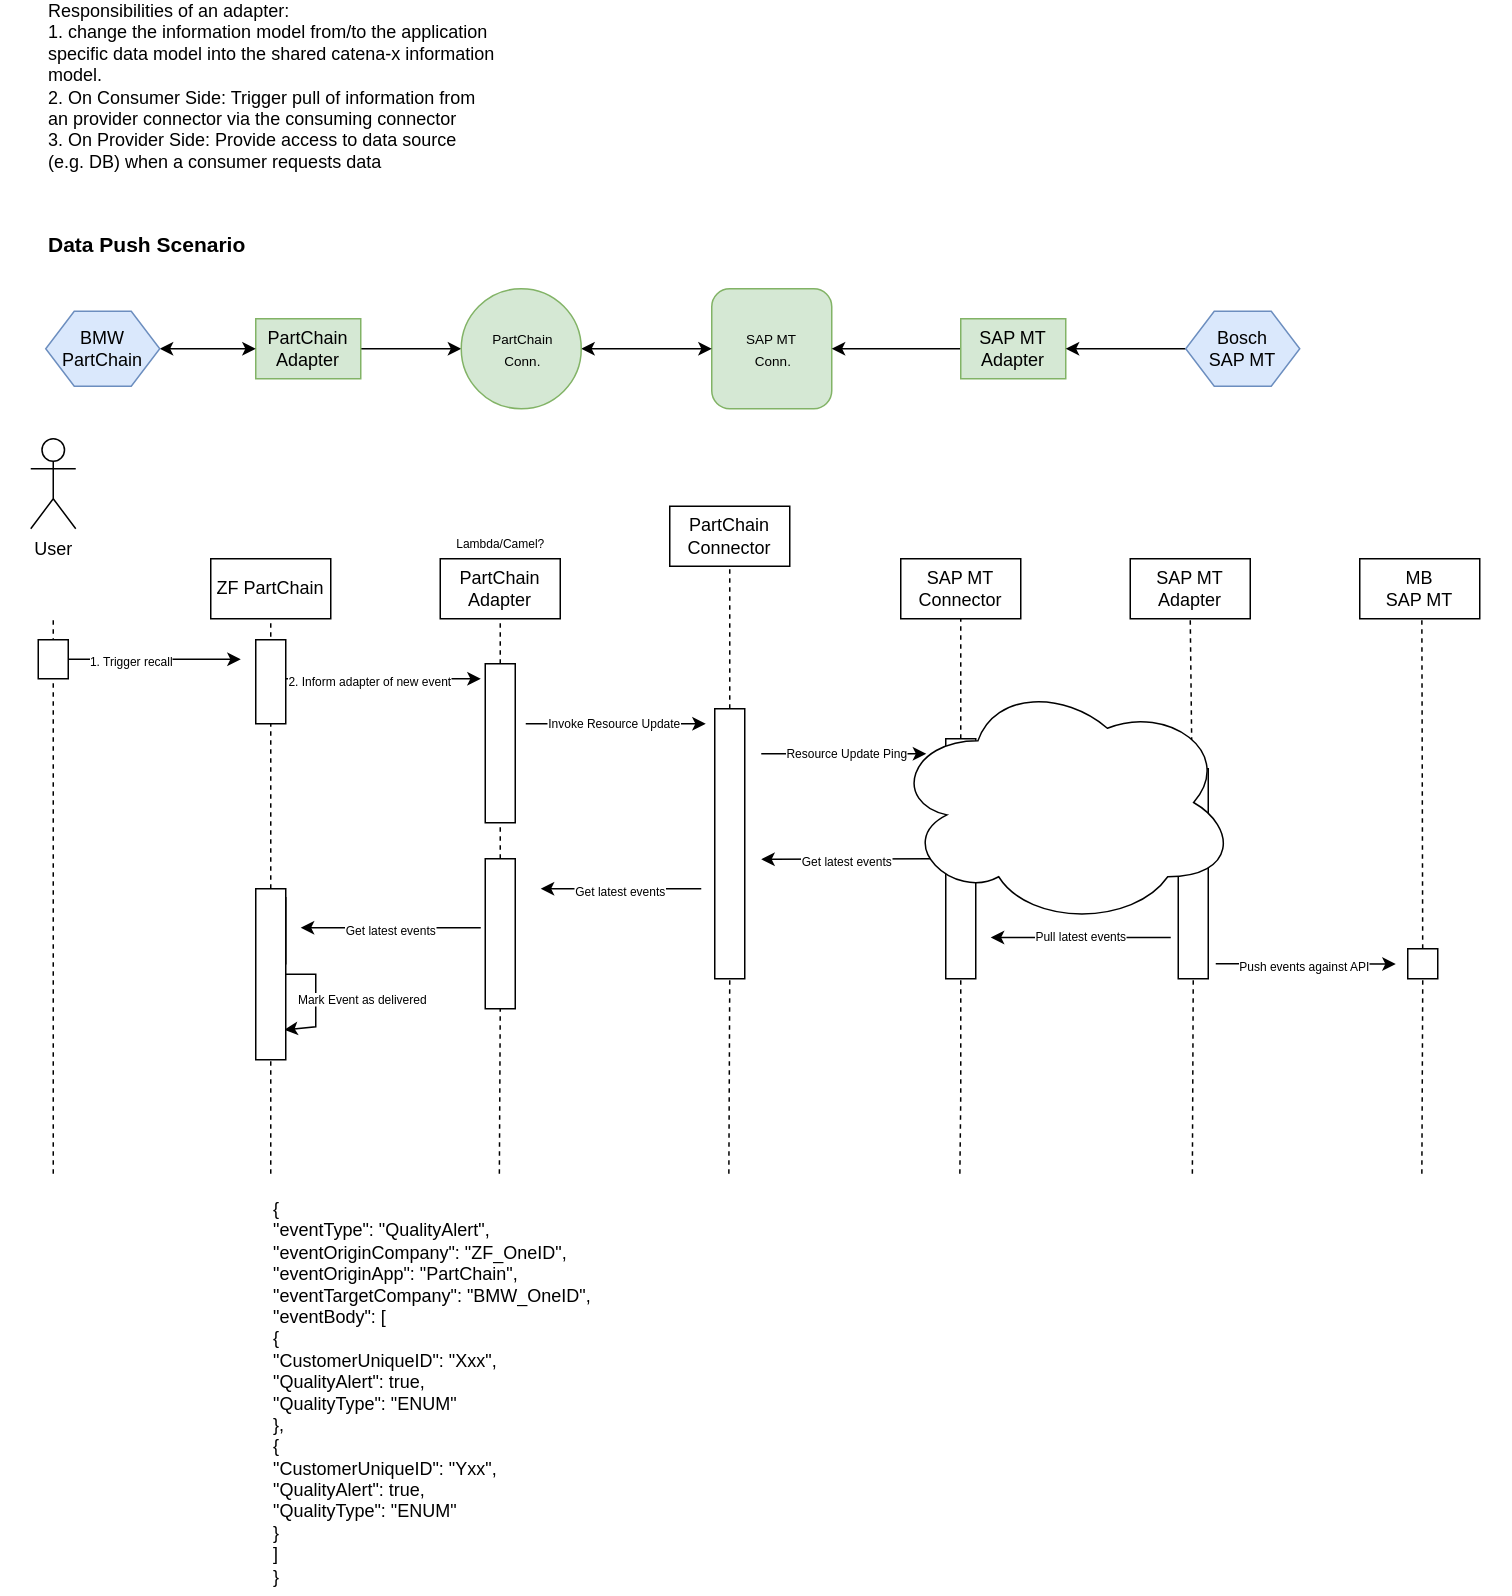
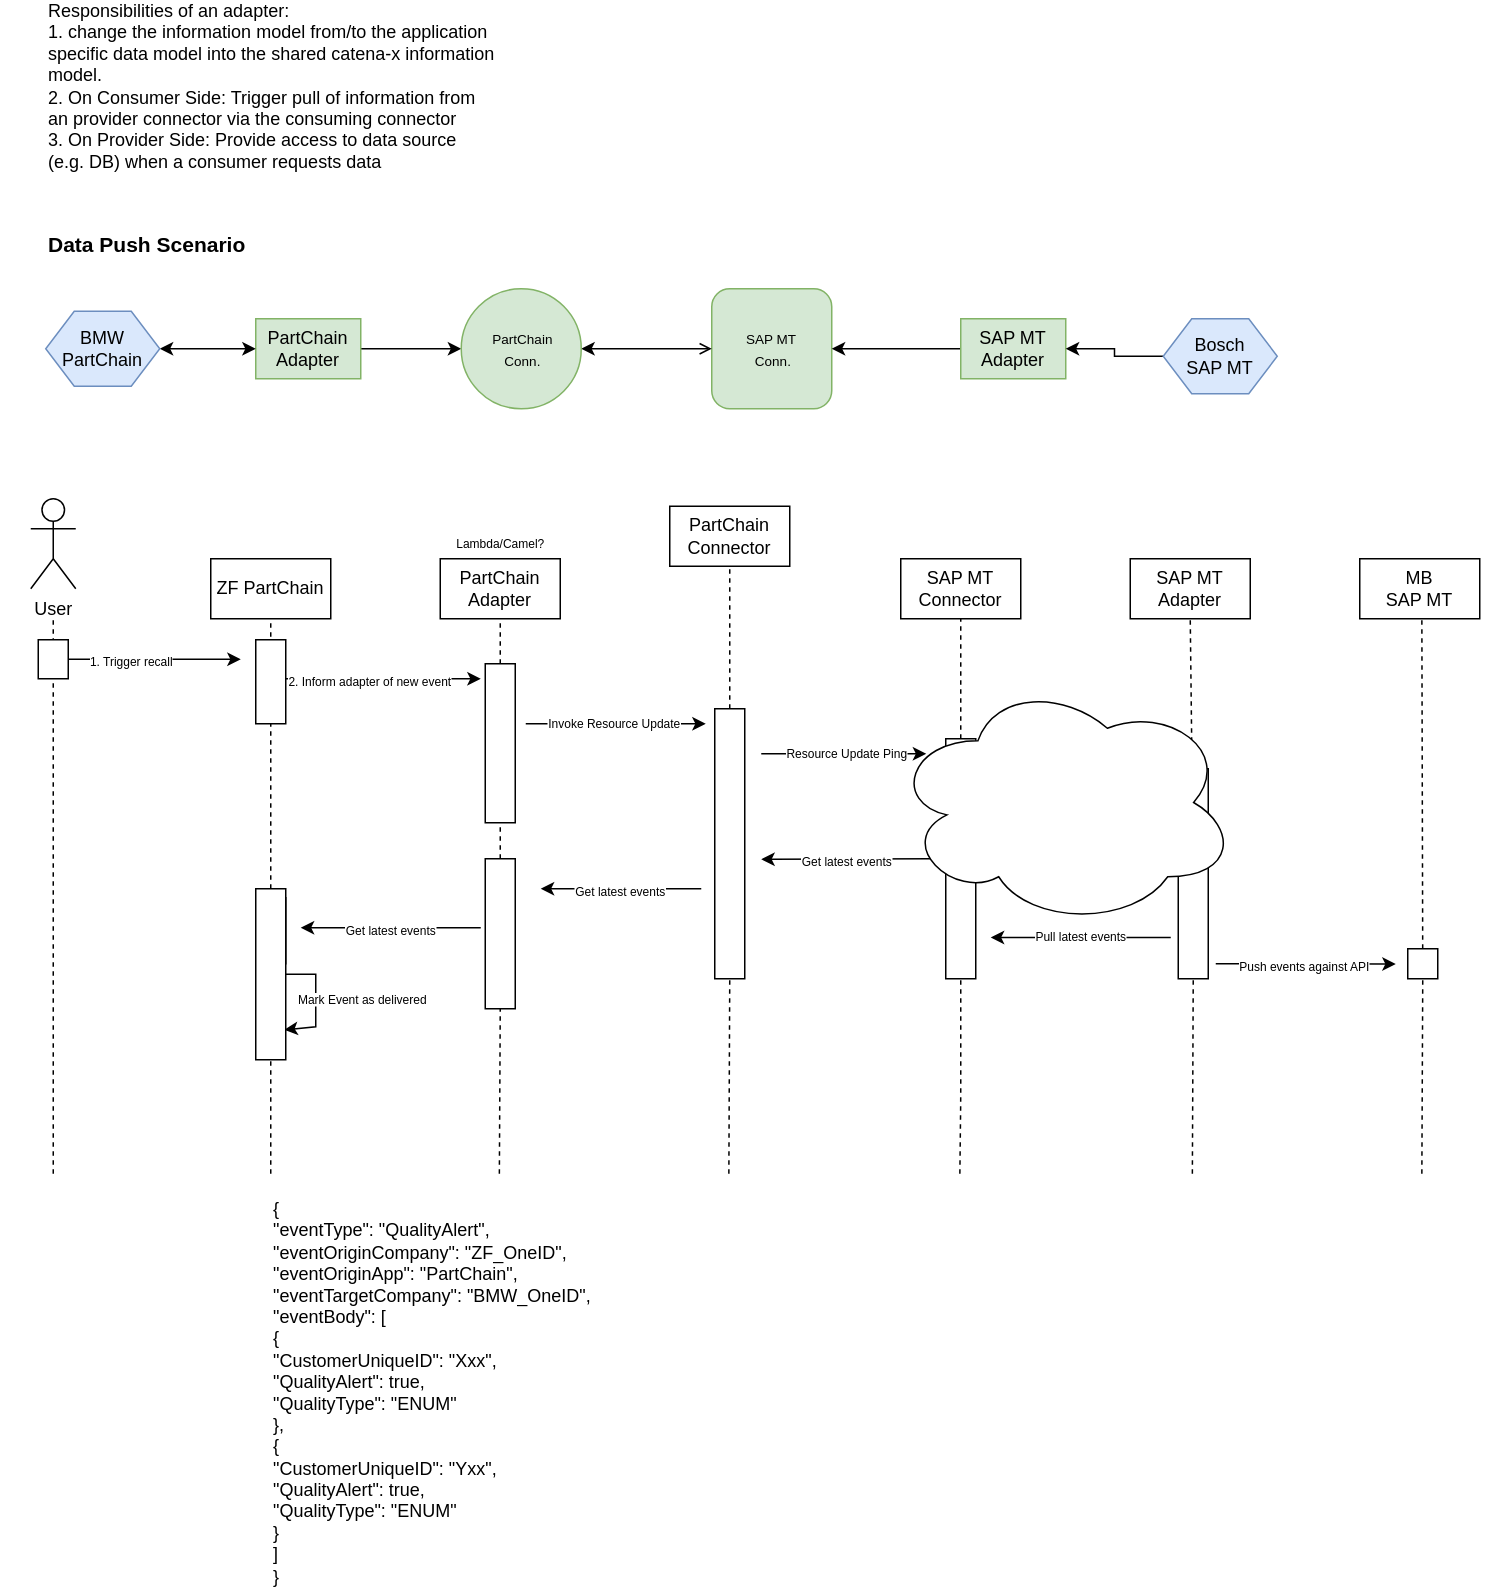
(700, 349) -> (702, 349)
(1243, 349) -> (1220, 356)
(53, 484) -> (53, 544)
